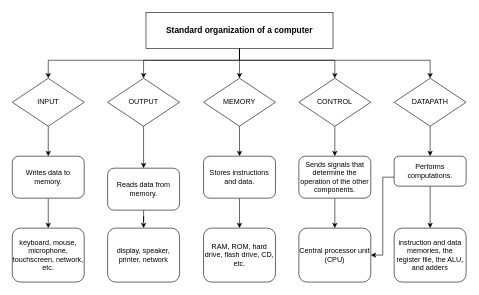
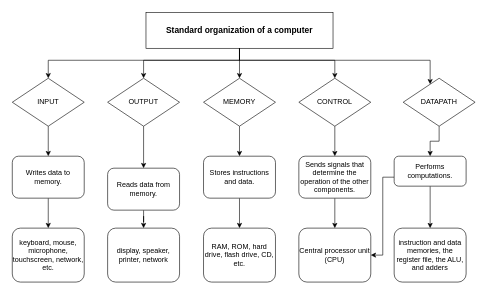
(431, 102) -> (440, 102)
